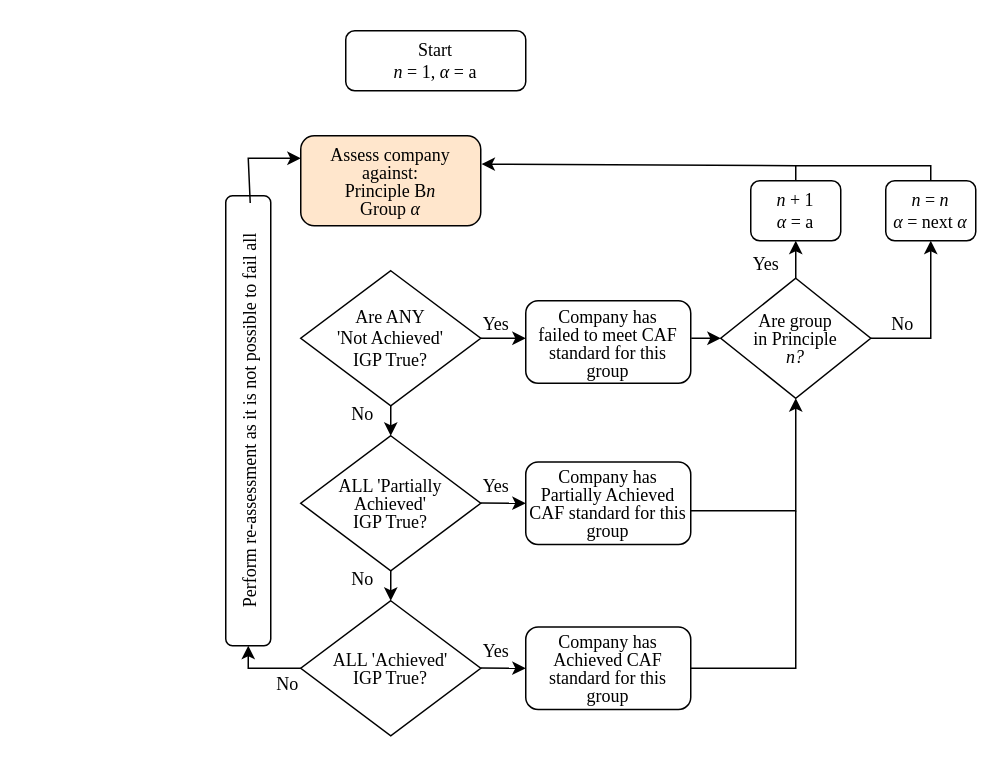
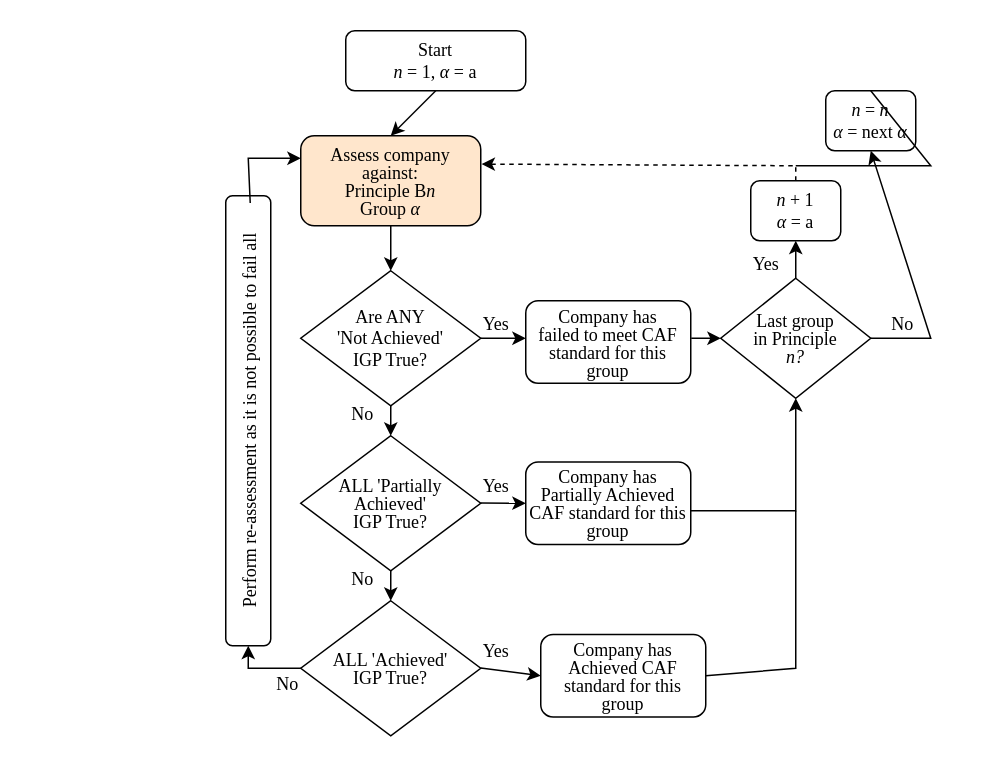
none -> (417, 110)
(650, 165) -> (650, 165)
(931, 211) -> (871, 121)
none -> (391, 243)
(796, 338) -> (796, 338)
(608, 668) -> (623, 676)
